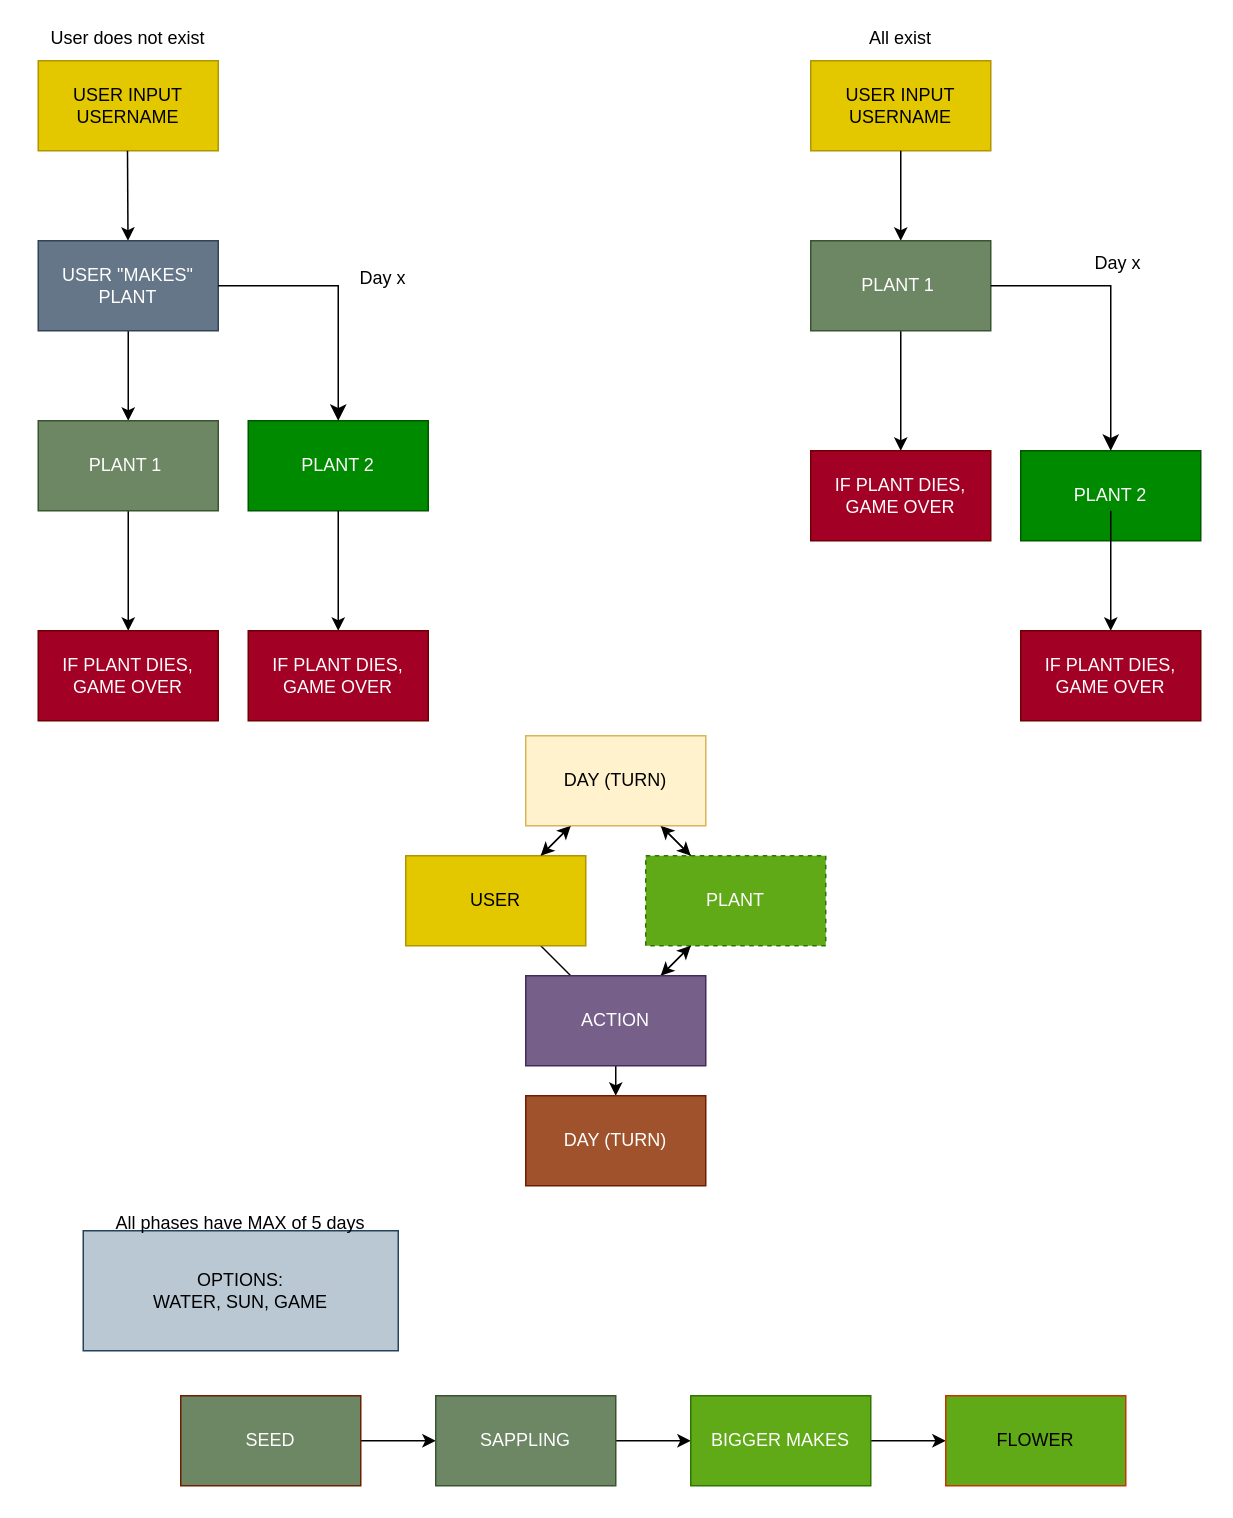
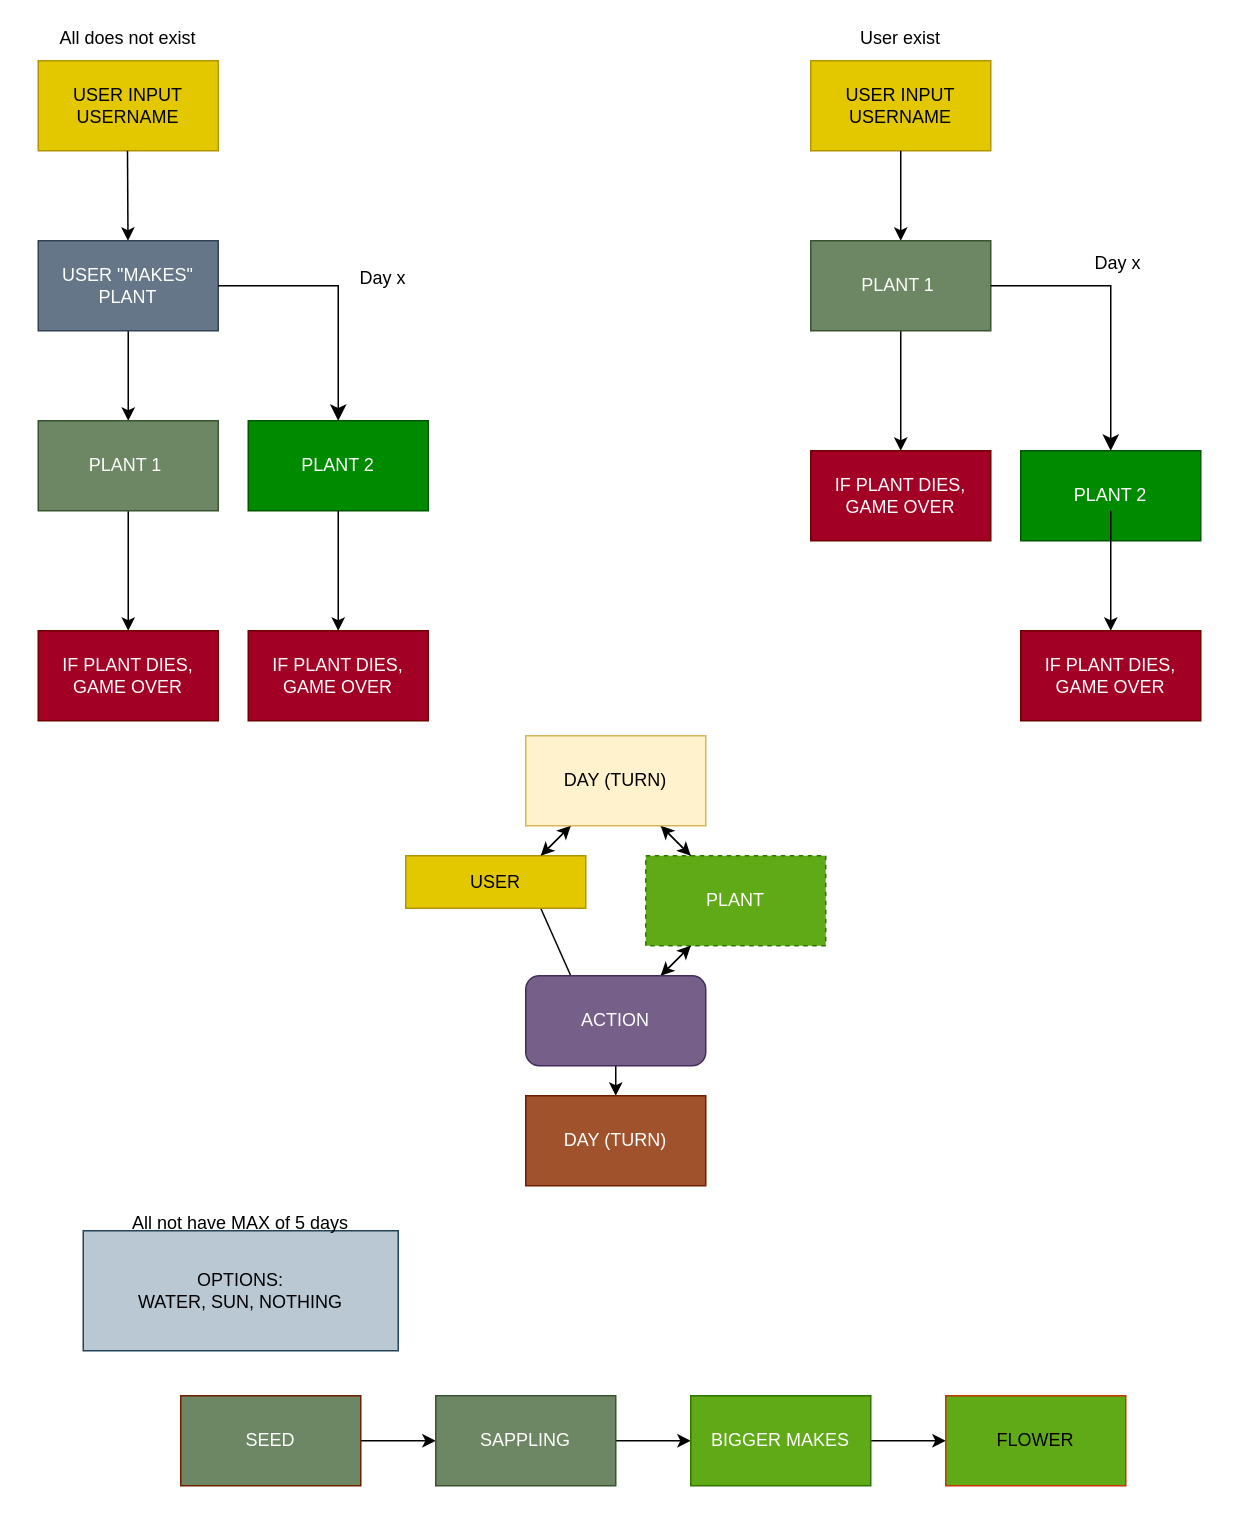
(128, 38) -> (128, 38)
(901, 38) -> (901, 38)
(496, 901) -> (496, 882)
(616, 1021) -> (616, 1021)
(241, 1223) -> (241, 1223)
(241, 1291) -> (241, 1291)
